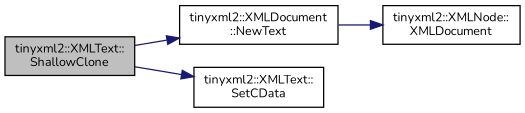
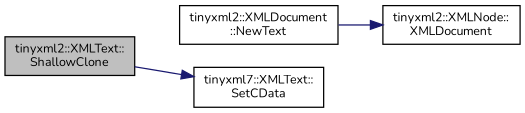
(151, 43) -> none
(259, 87) -> (259, 87)
